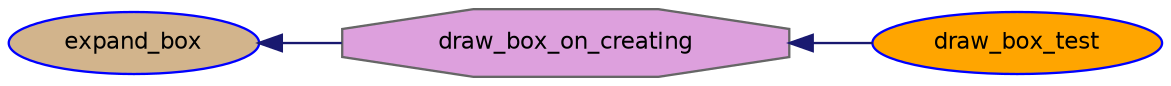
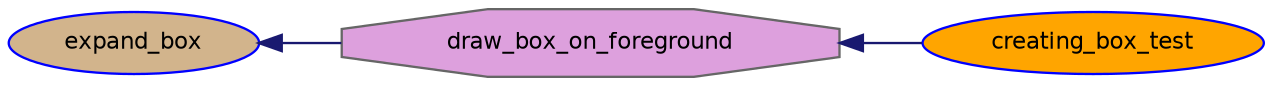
(566, 43) -> (591, 43)
(1017, 43) -> (1093, 43)
